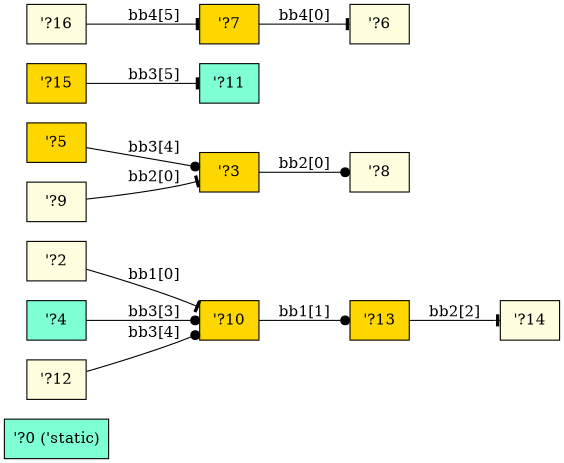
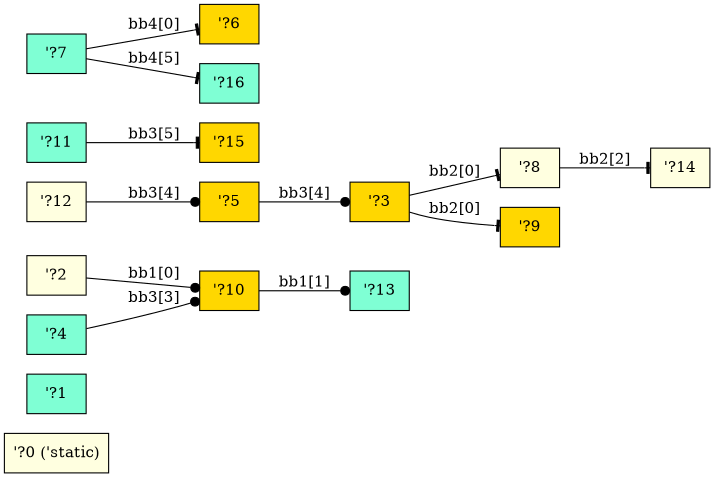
(57, 24) -> (229, 83)
(140, 24) -> (140, 68)
(229, 24) -> (57, 54)
(380, 24) -> (229, 24)
(140, 83) -> (140, 143)
(300, 172) -> (452, 186)
(140, 192) -> (452, 221)
(57, 202) -> (530, 227)
(141, 286) -> (138, 283)
(380, 320) -> (380, 291)
(452, 320) -> (602, 168)
(139, 355) -> (138, 202)
none -> (57, 394)
(57, 439) -> (57, 453)
